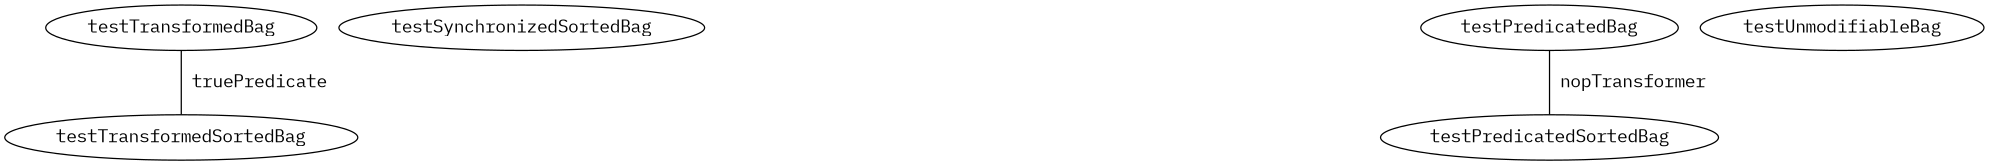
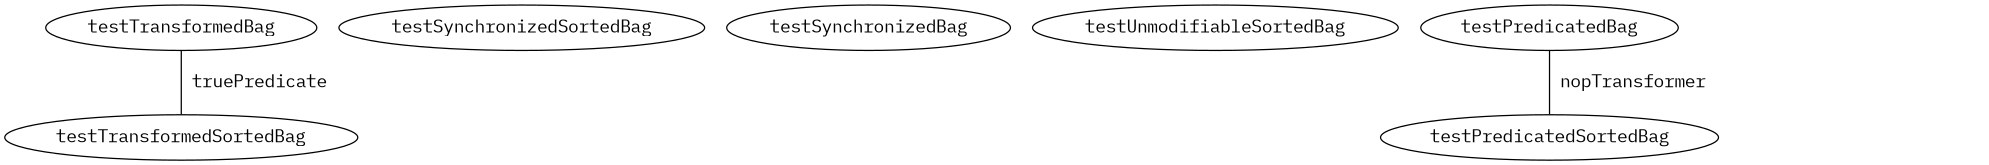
none -> (869, 28)
none -> (1215, 28)
(1842, 28) -> none
